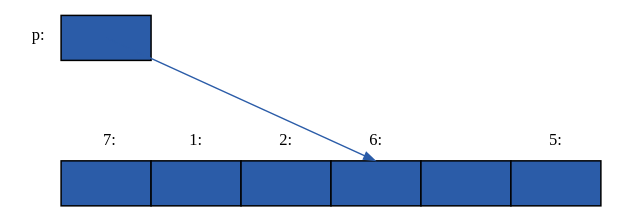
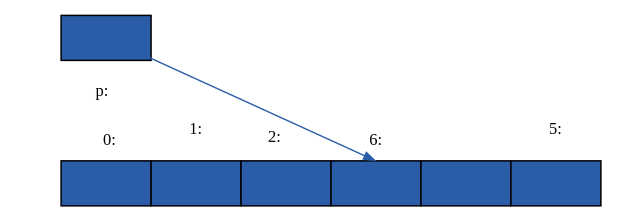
(39, 35) -> (102, 91)
(110, 141) -> (110, 141)
(196, 141) -> (196, 129)
(286, 141) -> (275, 137)
(556, 141) -> (556, 129)
